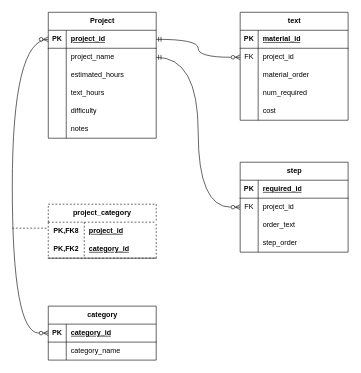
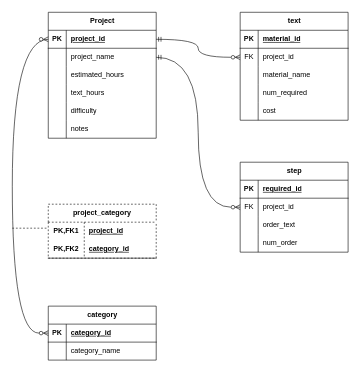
(289, 75) -> (287, 75)
(66, 231) -> (66, 231)
(283, 243) -> (281, 243)
